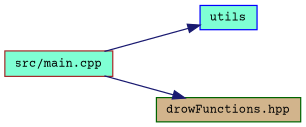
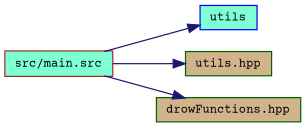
(59, 64) -> (59, 64)
none -> (229, 64)
